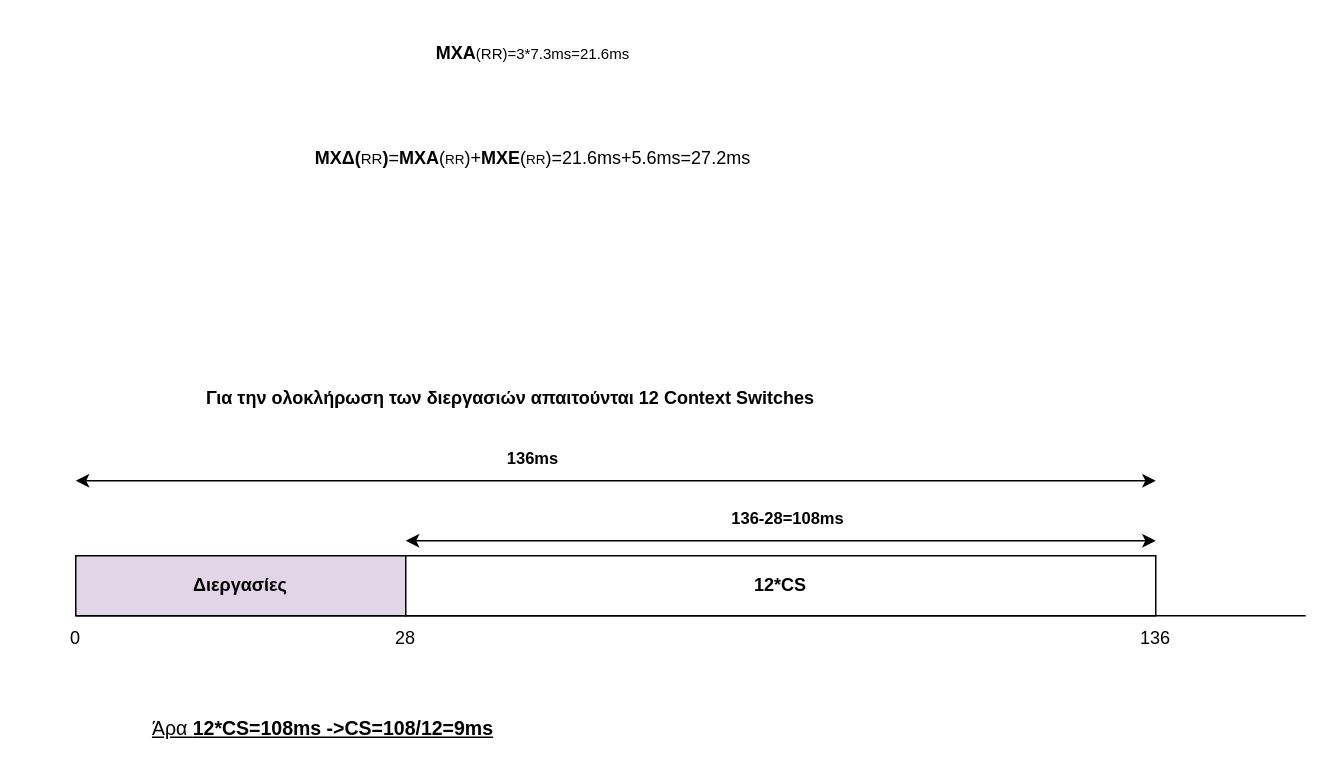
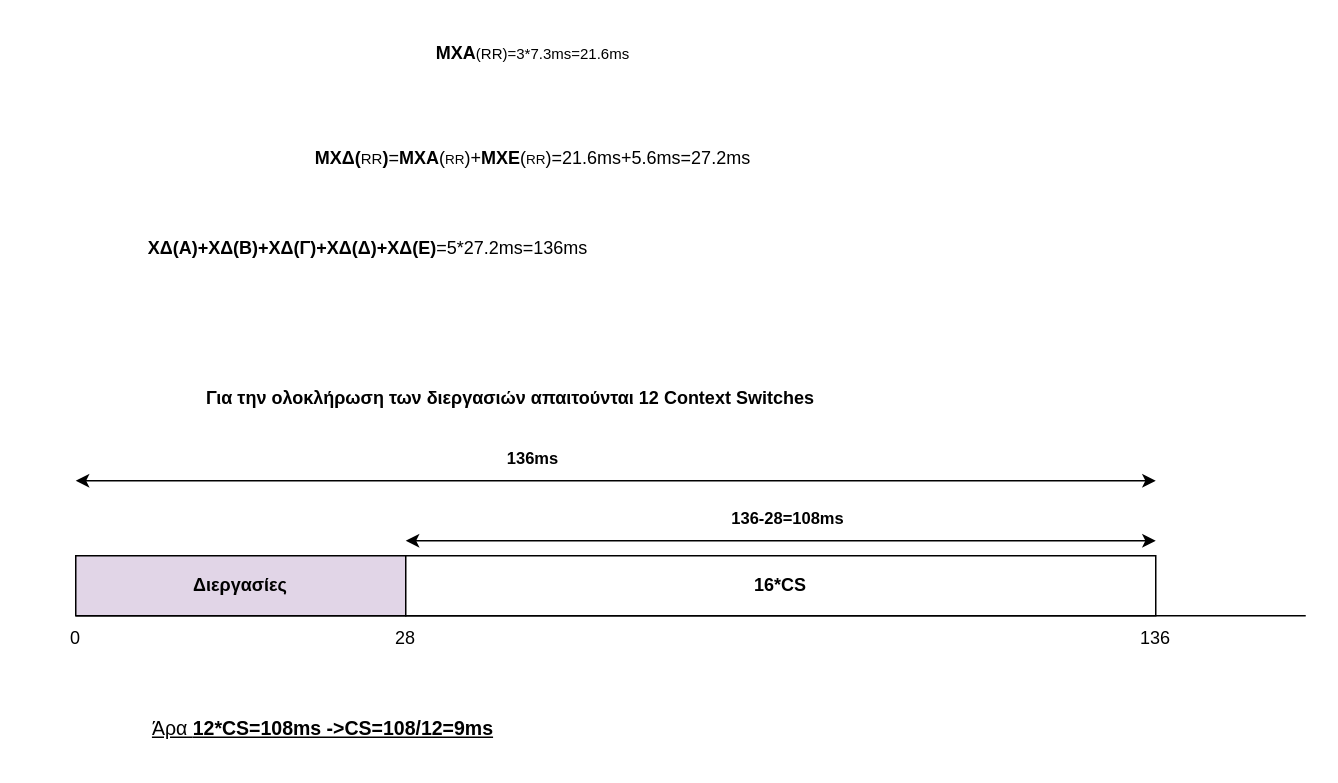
none -> (368, 248)
(781, 586) -> (781, 586)
